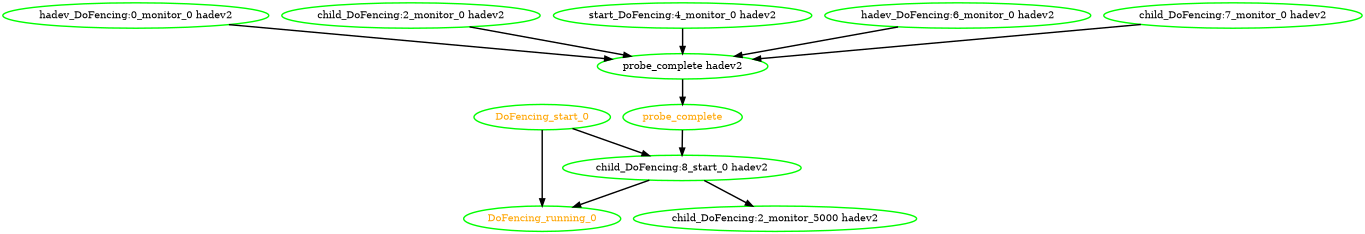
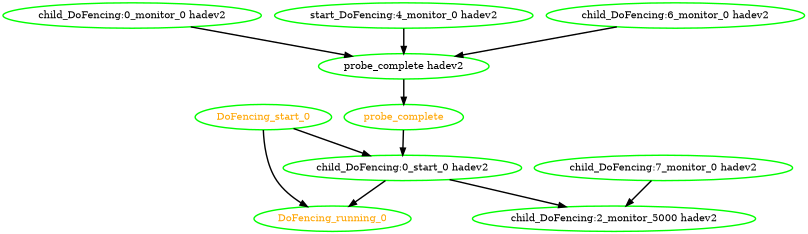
(136, 16) -> (132, 16)
(411, 16) -> none
(958, 16) -> (675, 16)
(951, 42) -> (641, 191)
(682, 168) -> (402, 168)
